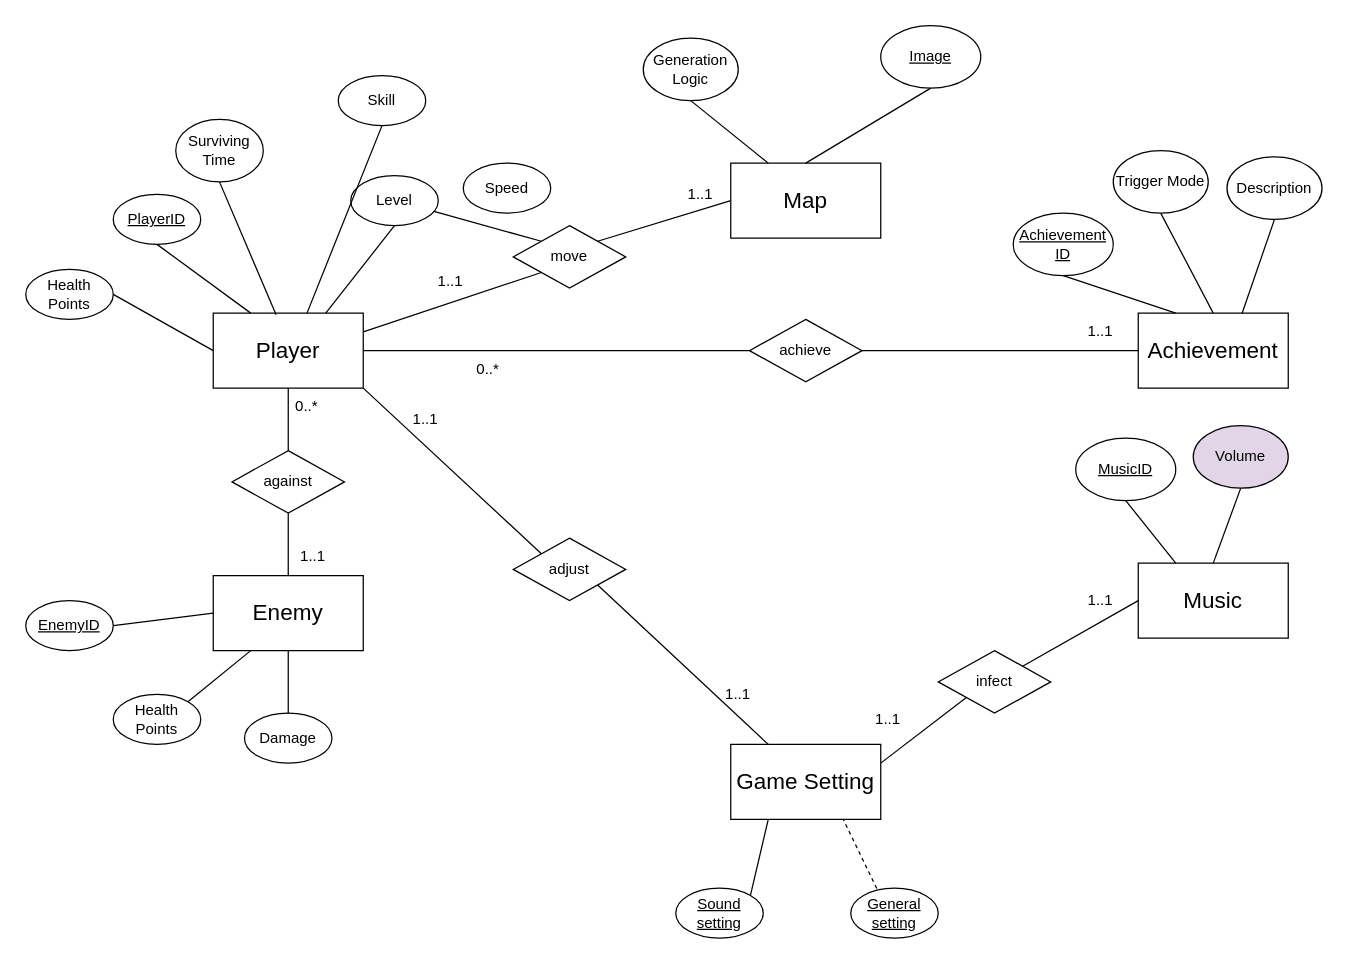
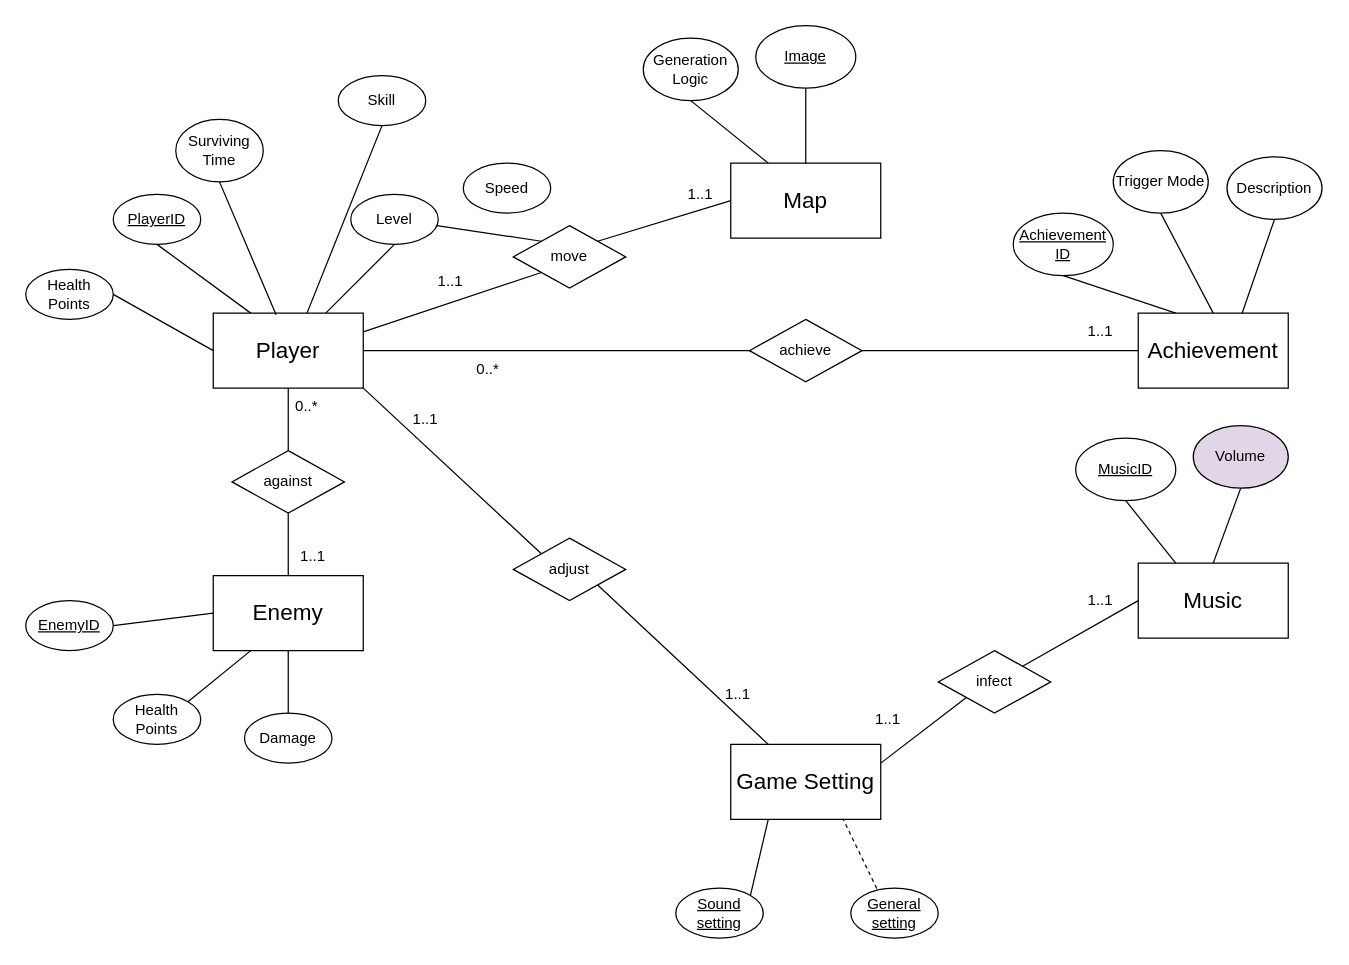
(931, 57) -> (806, 57)
(394, 201) -> (394, 219)
